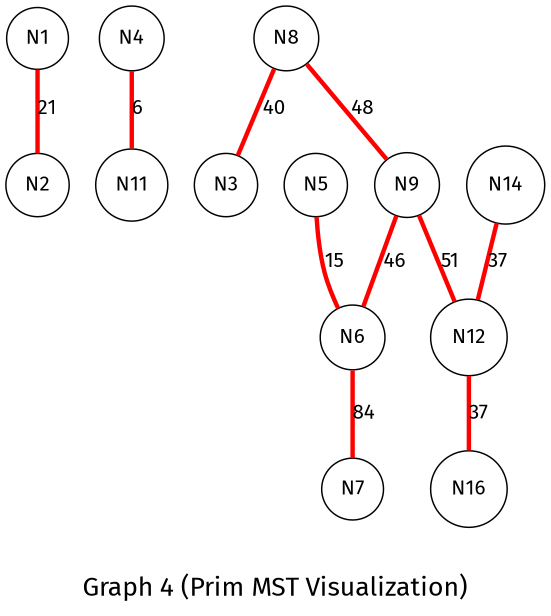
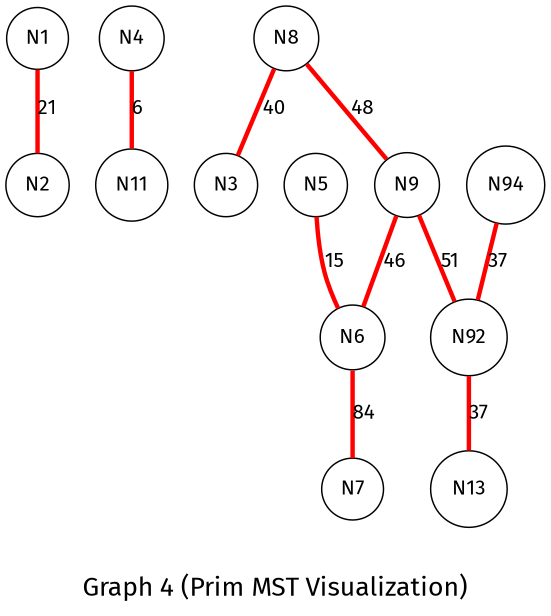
(506, 185) -> (506, 185)
(469, 337) -> (469, 337)
(469, 489) -> (469, 489)
